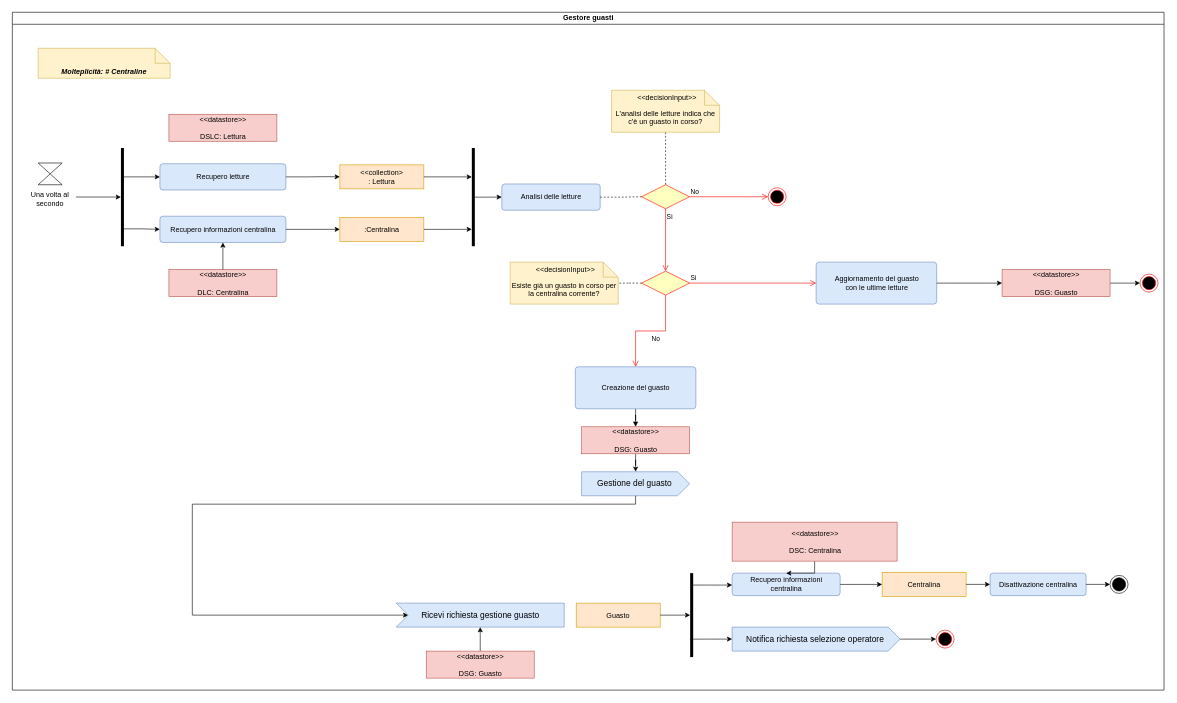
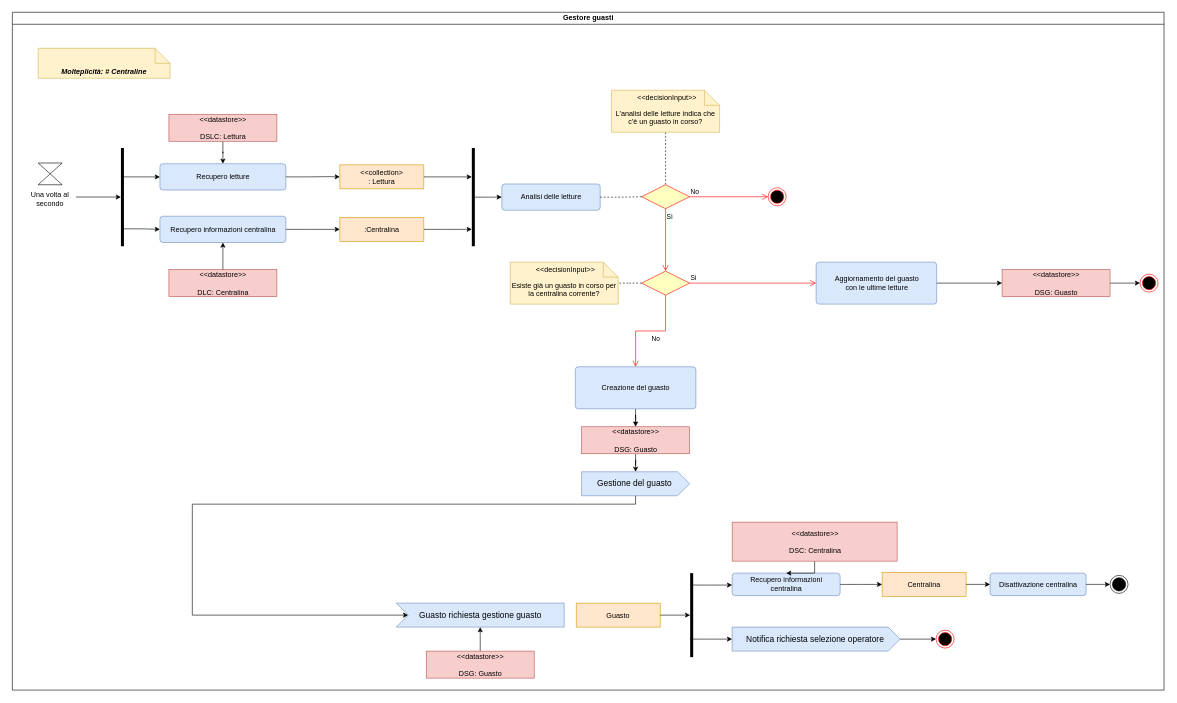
none -> (223, 154)
(481, 615) -> (481, 615)
